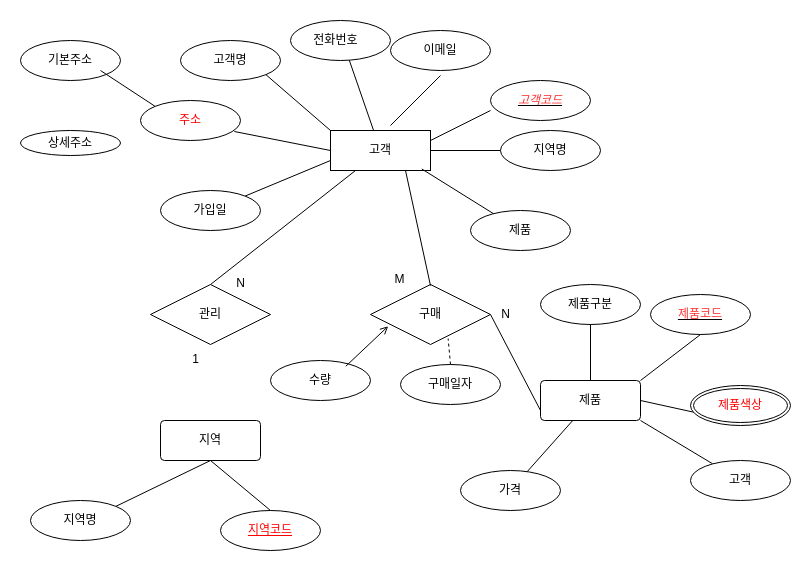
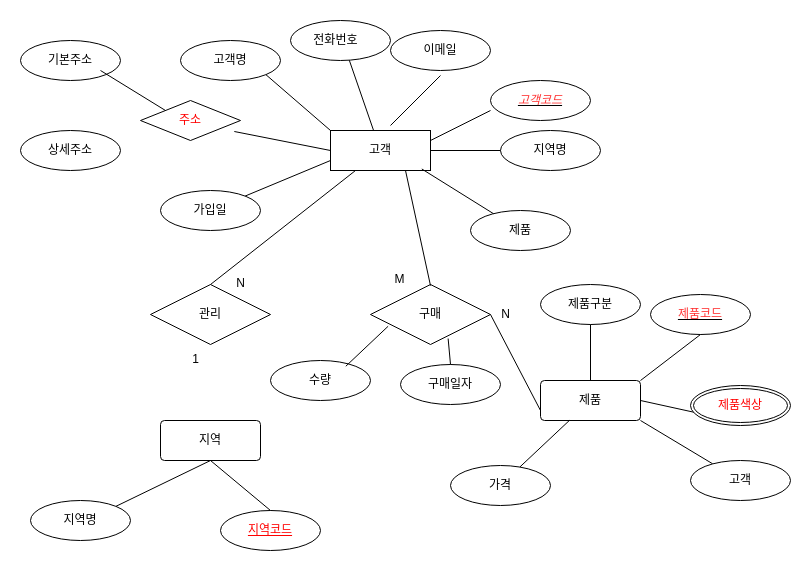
(191, 121) -> (191, 121)
(71, 143) -> (71, 151)
(384, 330) -> (384, 330)
(449, 351) -> (449, 351)
(511, 491) -> (501, 486)
